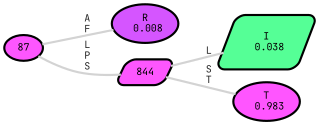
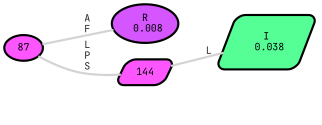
(145, 72) -> (145, 72)
(267, 102) -> none
